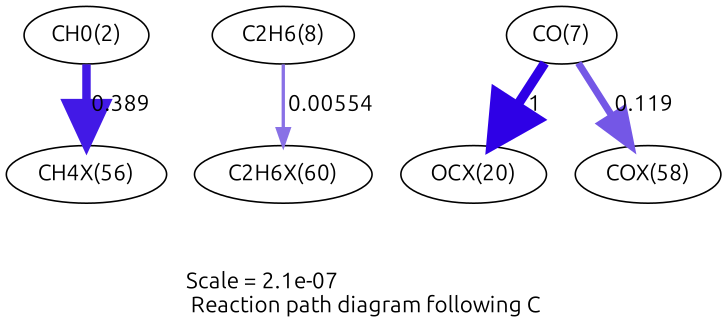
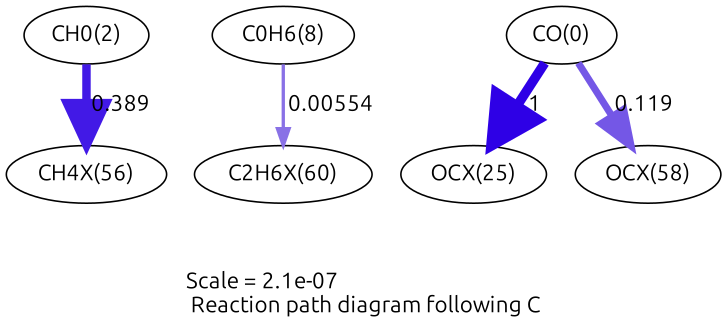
(283, 35) -> (283, 35)
(562, 35) -> (562, 35)
(474, 174) -> (474, 174)
(648, 174) -> (648, 174)
